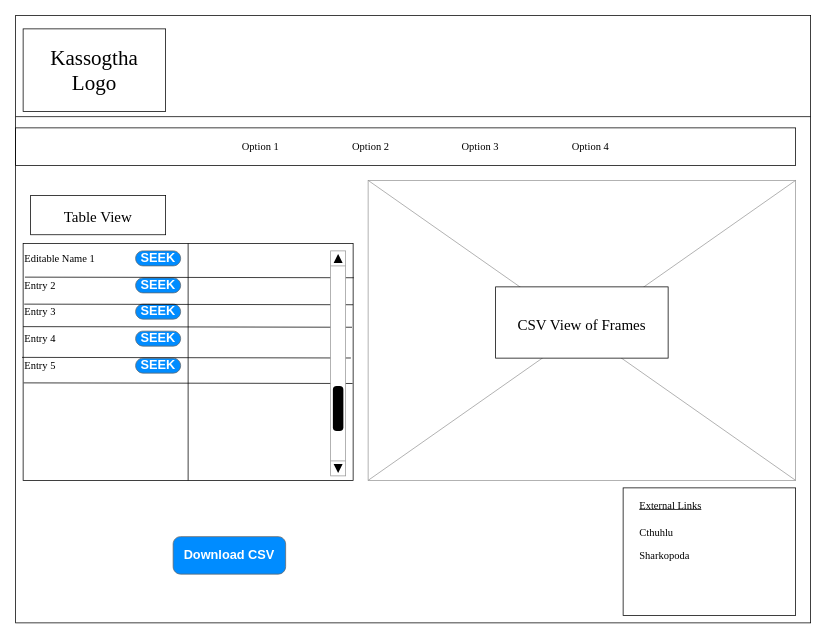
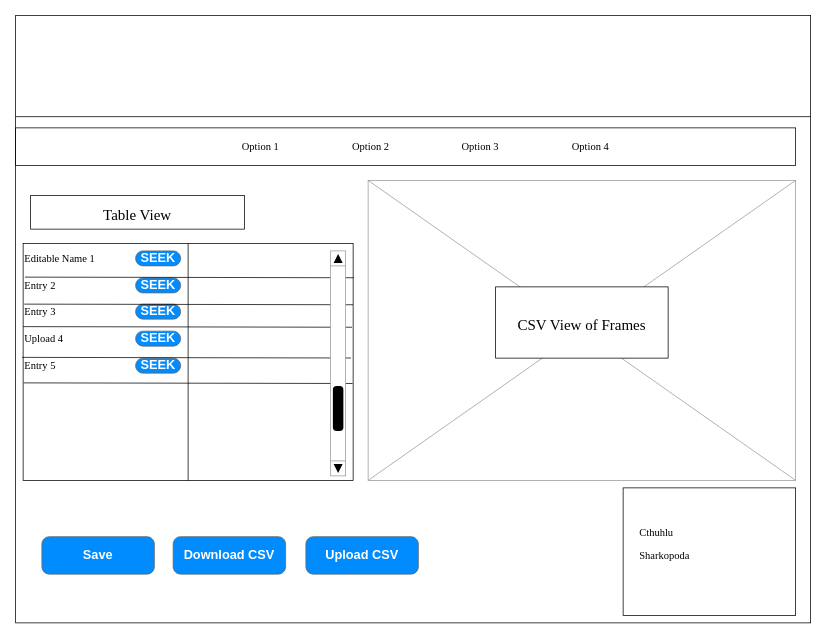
(94, 70) -> none
(98, 215) -> (137, 212)
(45, 340) -> (47, 340)
(702, 505) -> none
none -> (98, 555)
none -> (362, 555)
